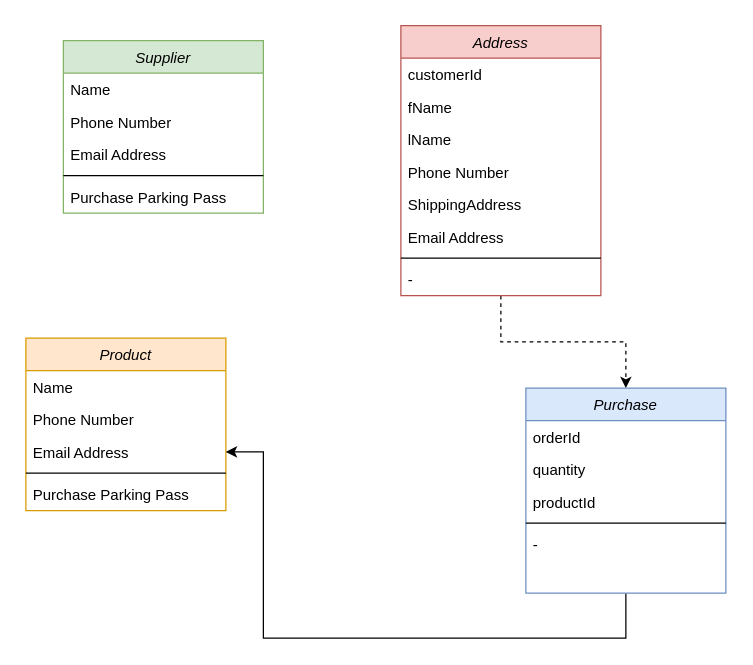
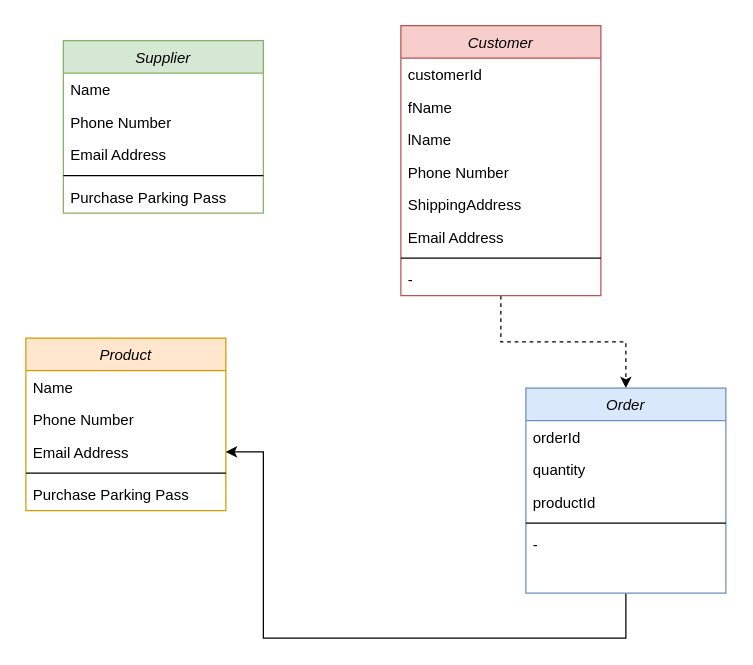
(500, 43) -> (500, 43)
(625, 405) -> (625, 405)
